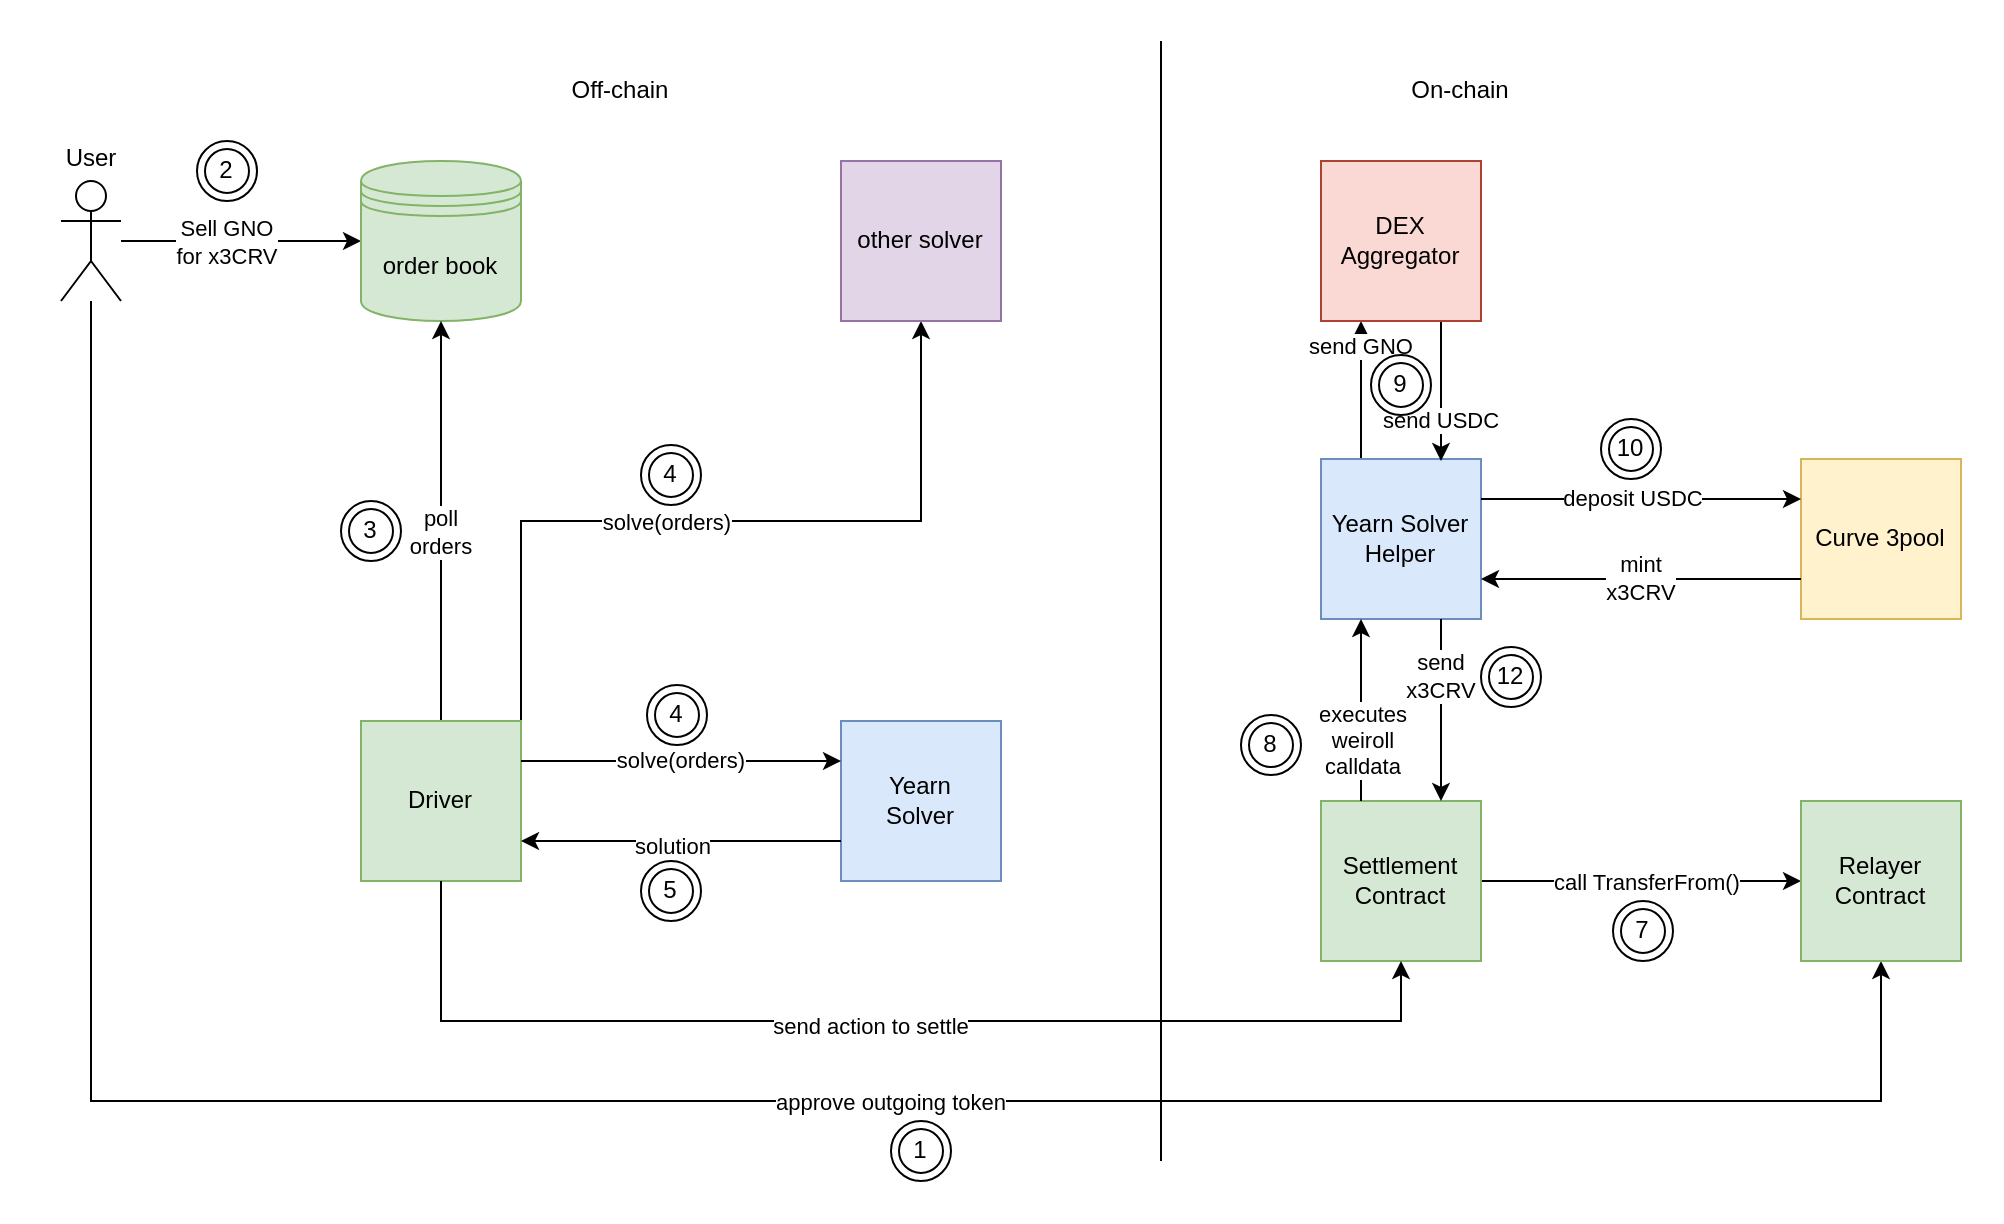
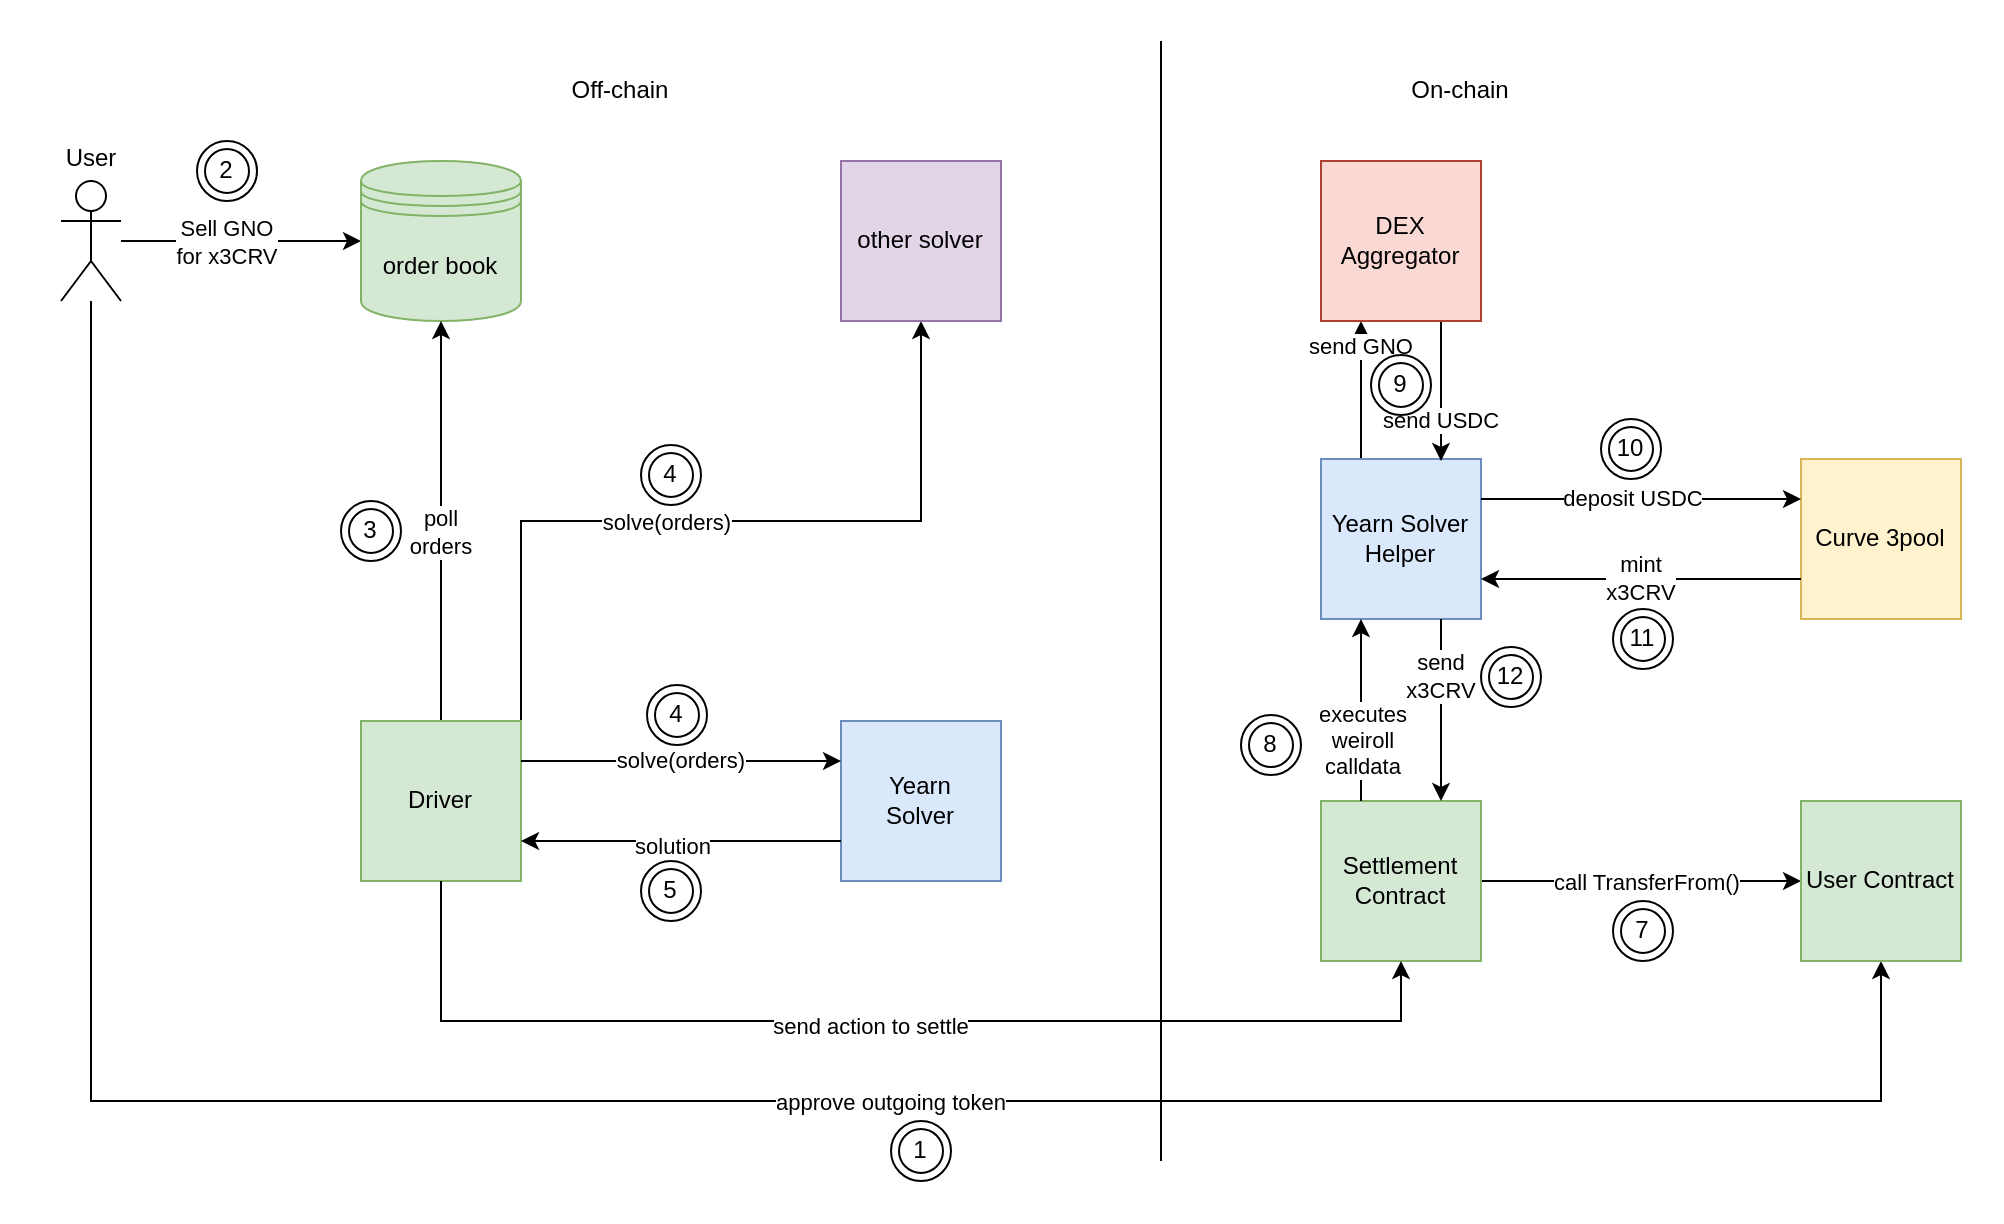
none -> (1643, 639)
(1881, 881) -> (1881, 881)
